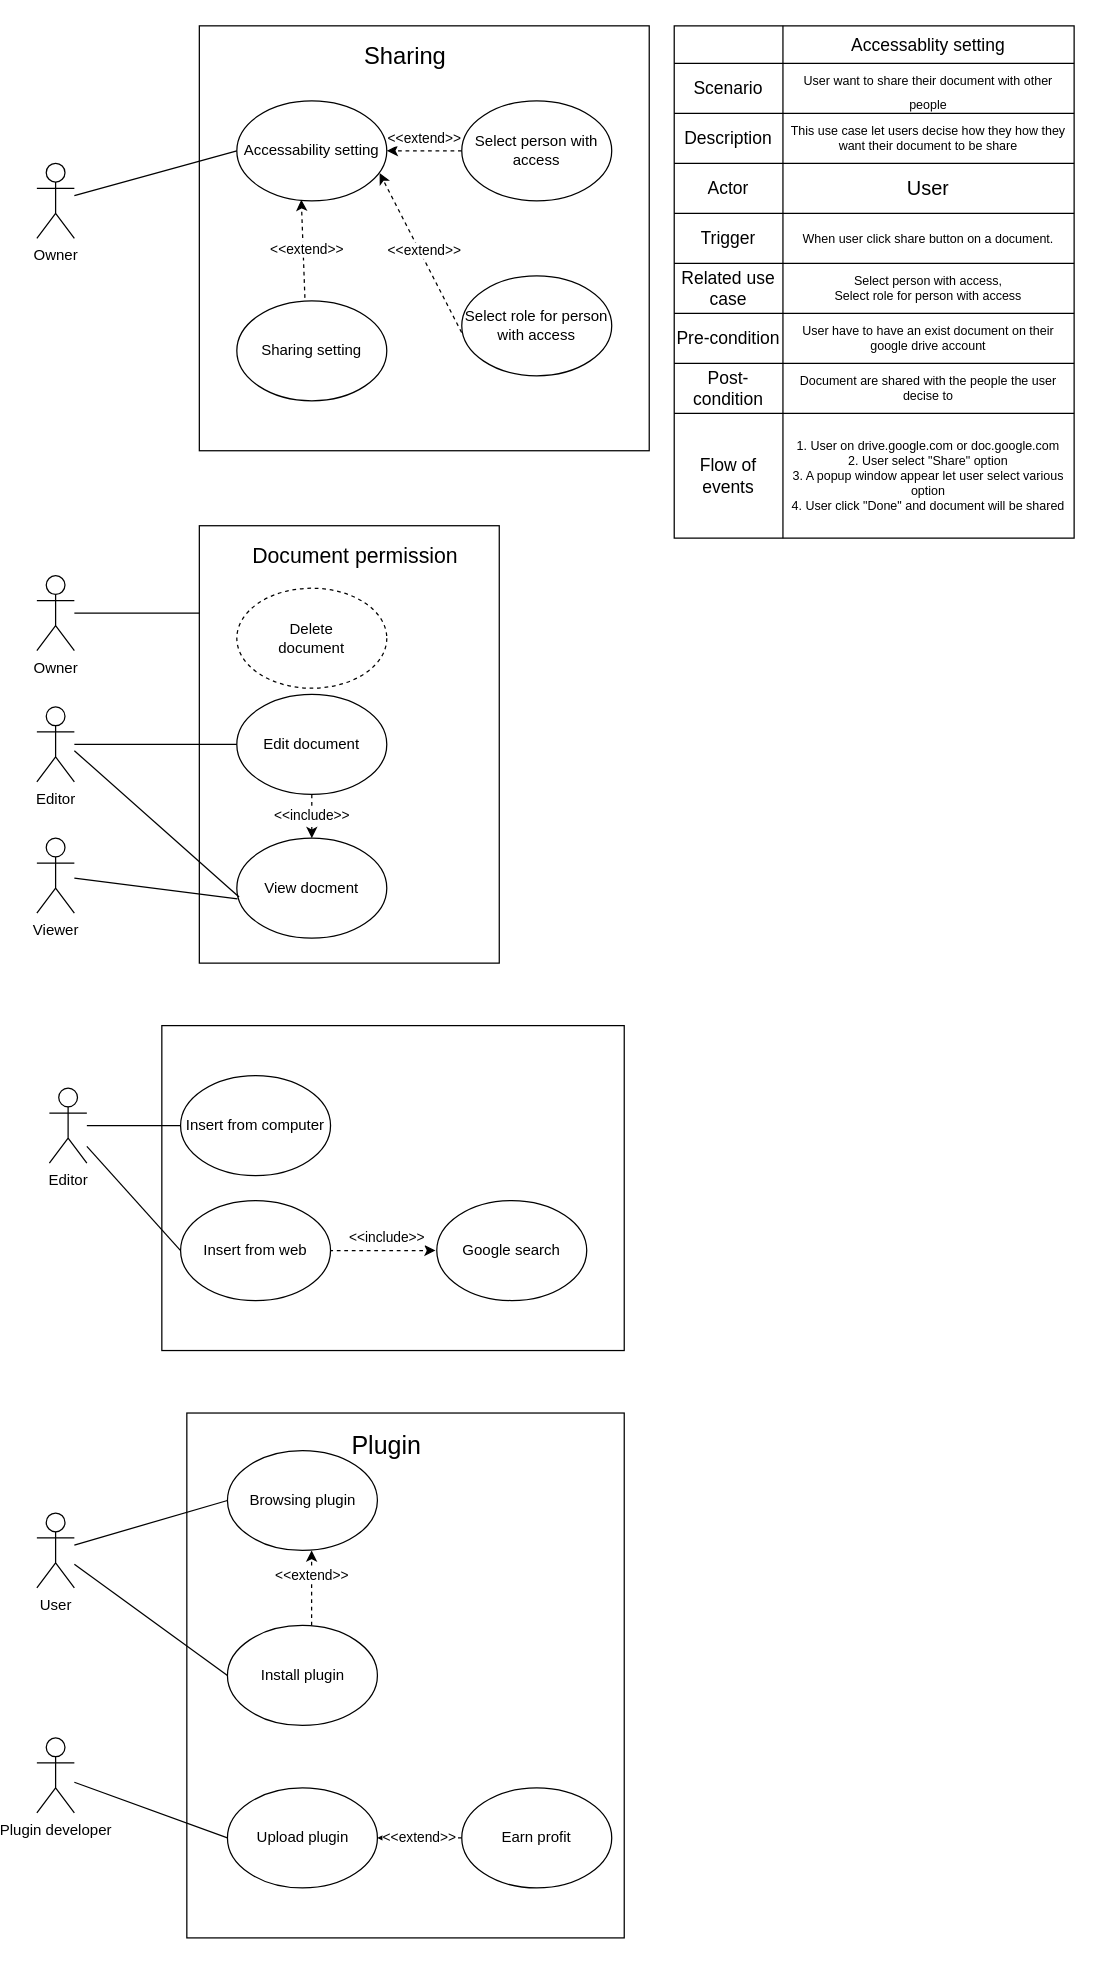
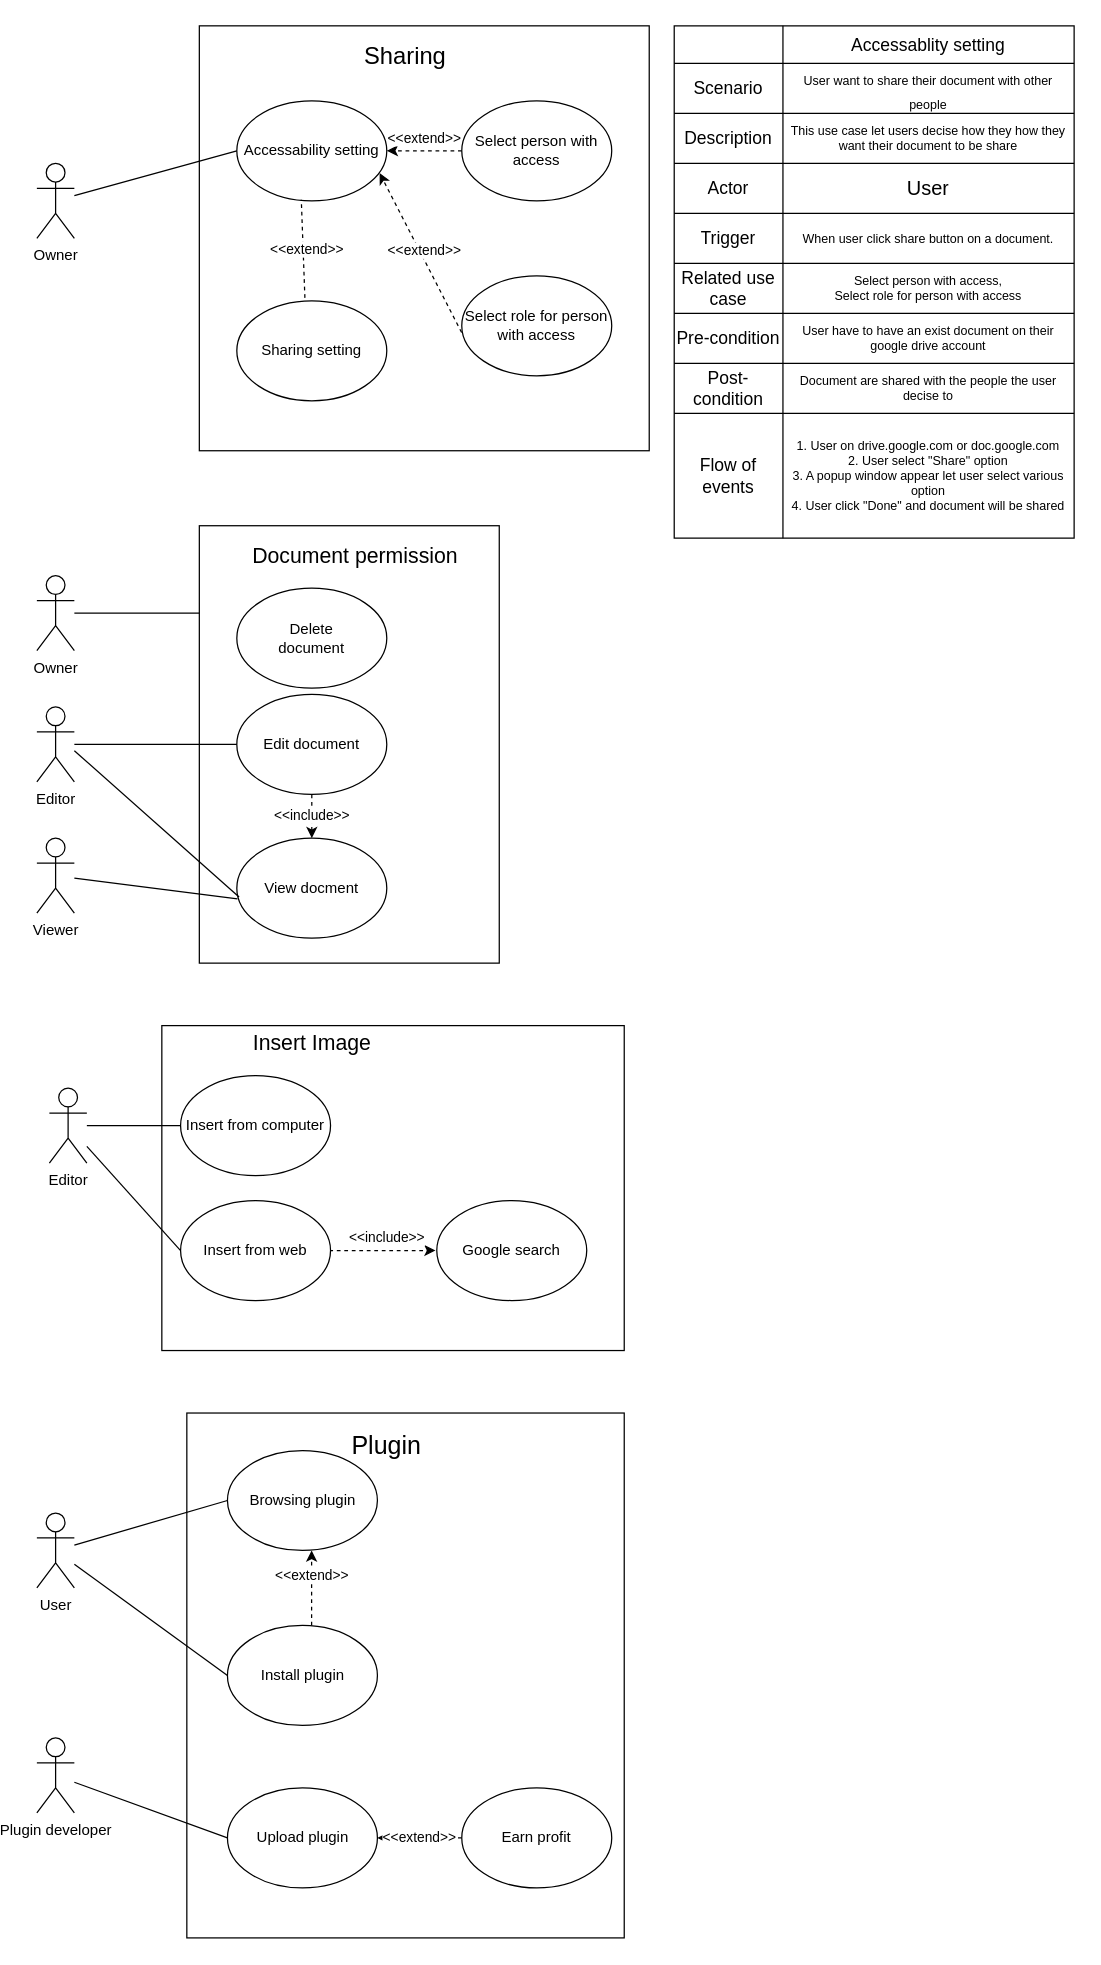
(302, 209) -> (302, 206)
(312, 638) -> (312, 638)
none -> (312, 1044)
